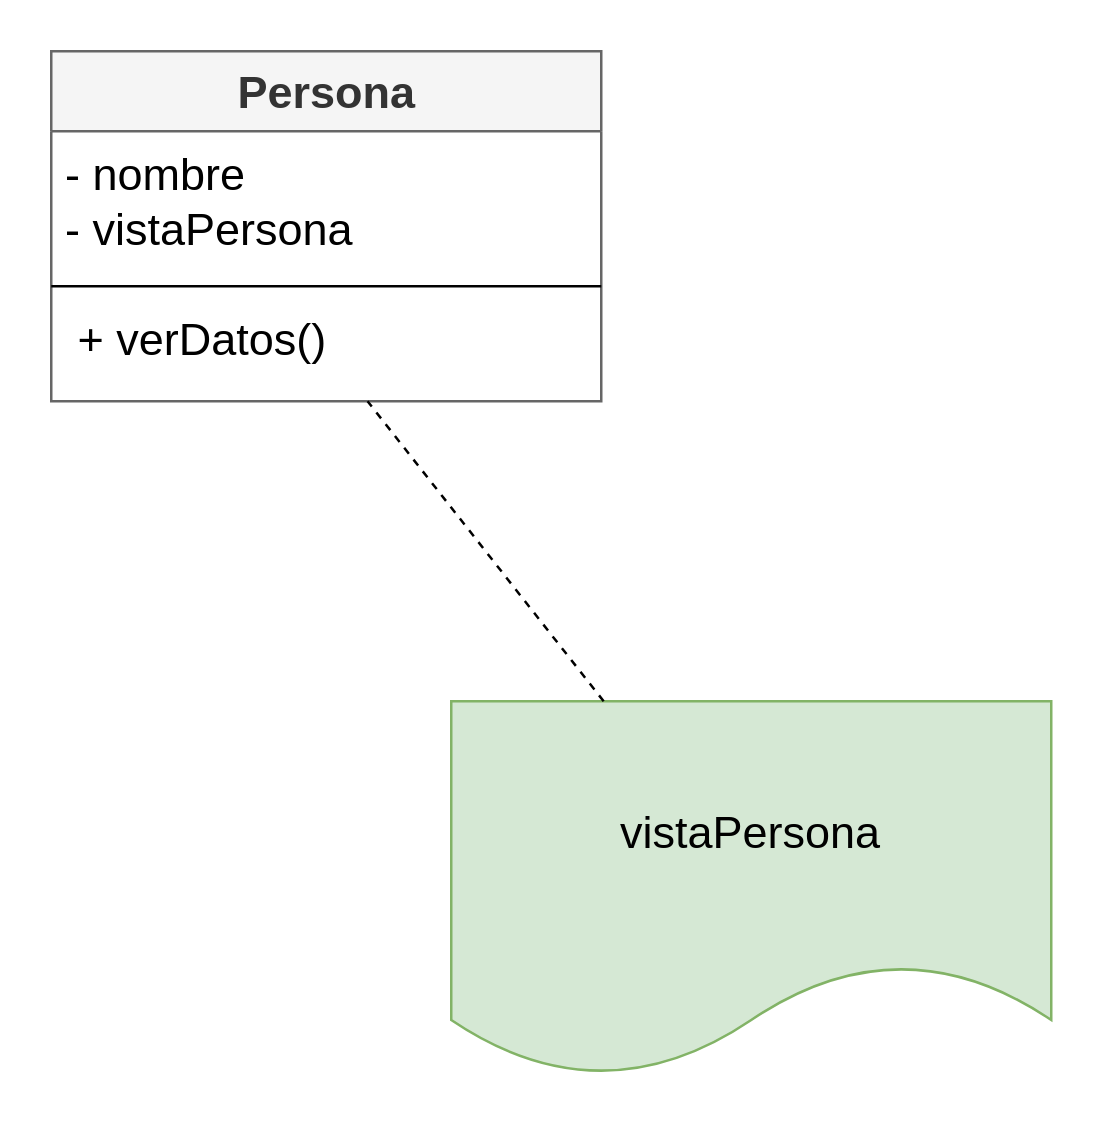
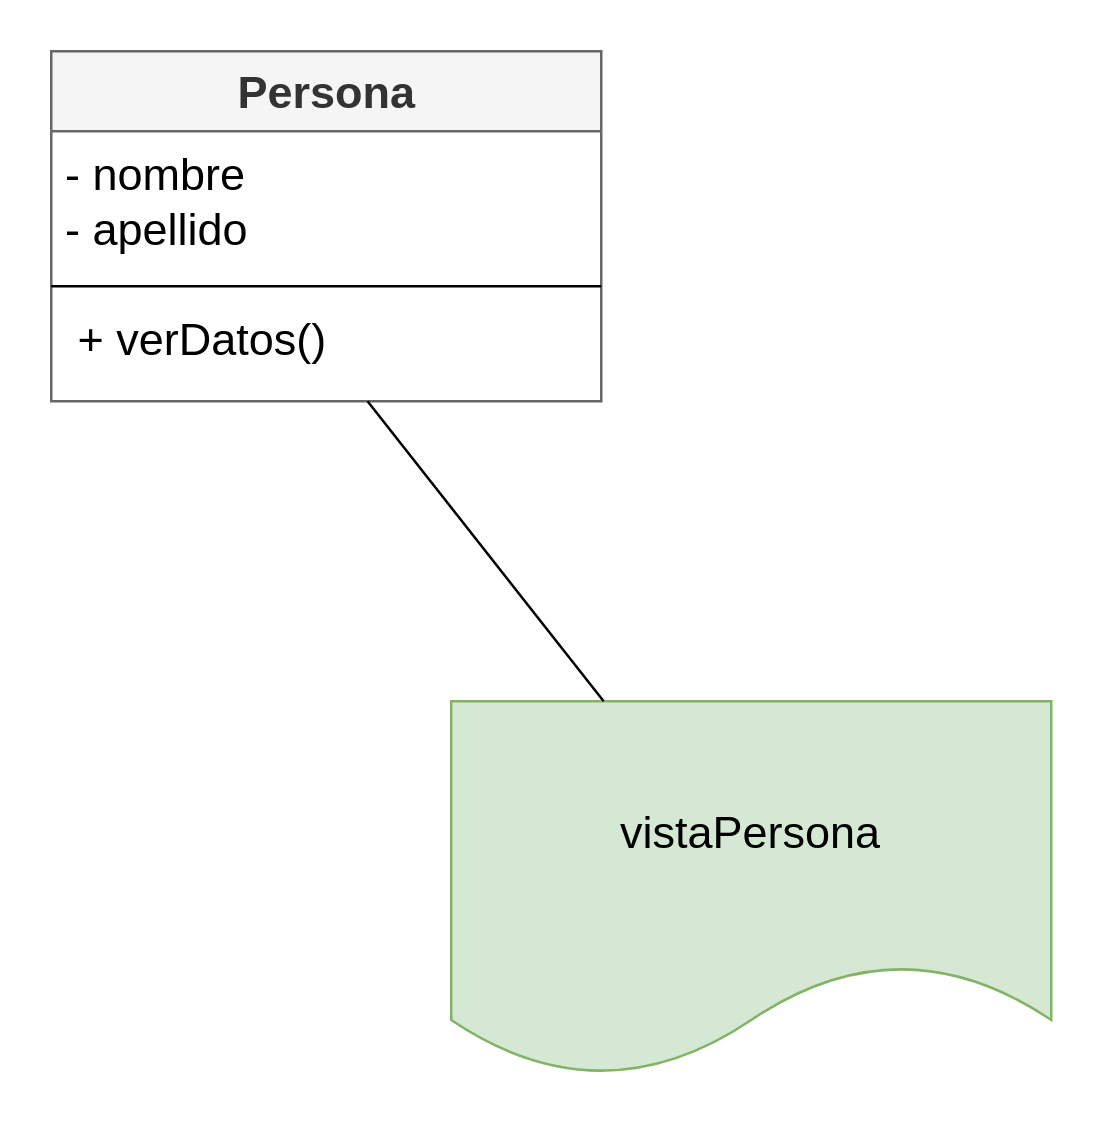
(160, 175) -> (160, 175)
(486, 552) -> (486, 552)
